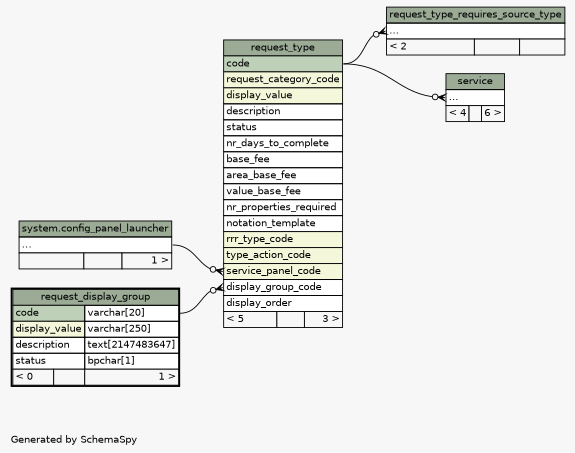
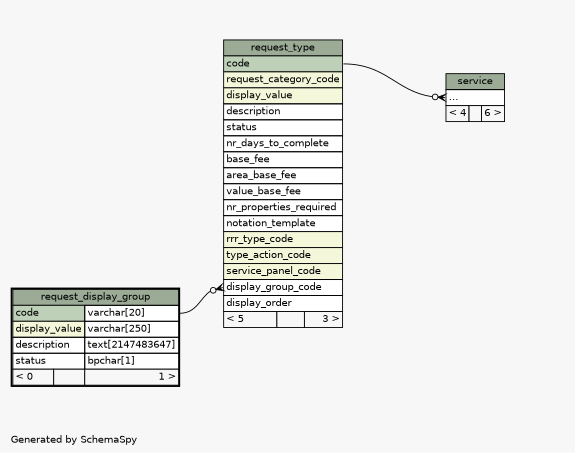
(475, 31) -> none
(95, 245) -> none
